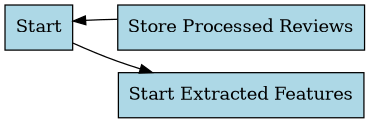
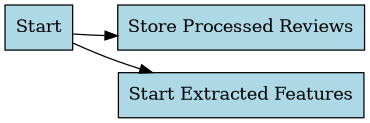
(102, 20) -> (89, 35)
